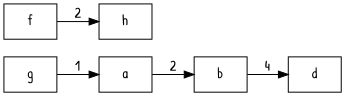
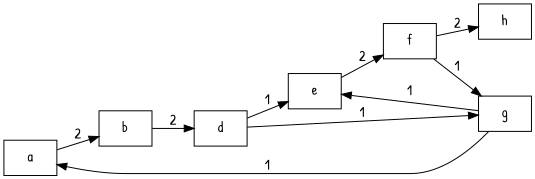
(268, 67) -> (173, 121)
none -> (454, 75)
none -> (315, 91)
none -> (358, 121)
